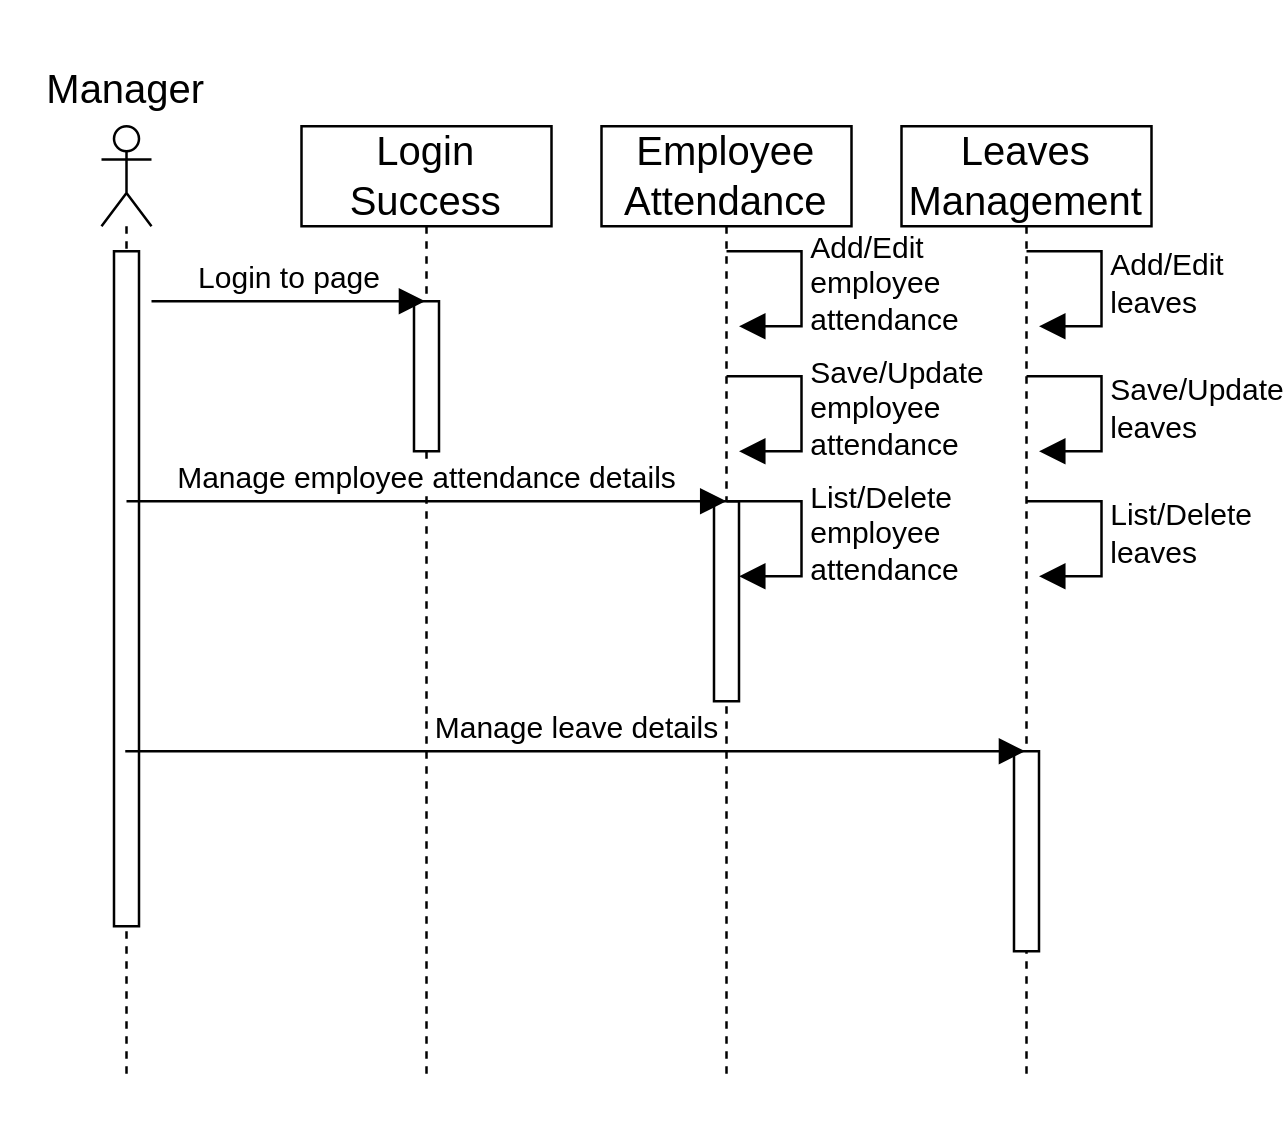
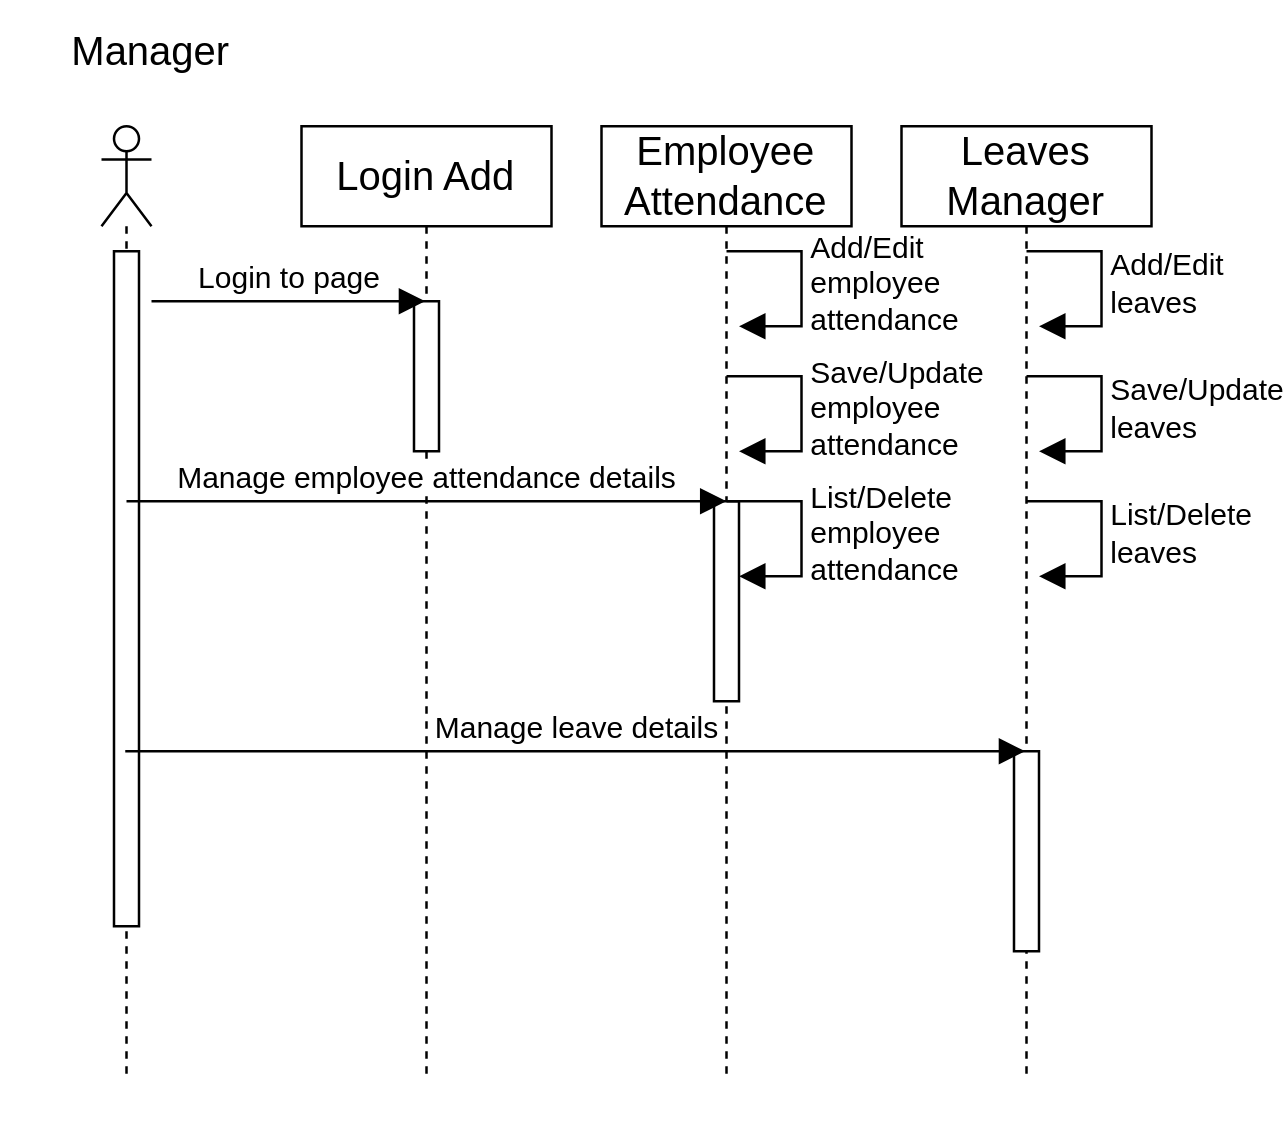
(126, 89) -> (151, 51)
(426, 176) -> (426, 176)
(1026, 176) -> (1026, 176)
